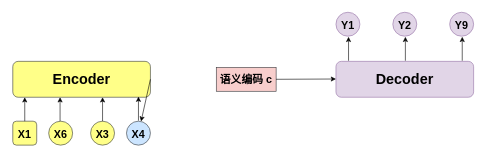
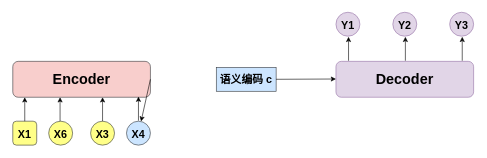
(462, 24) -> (462, 24)
(81, 80) -> (81, 80)
(246, 80) -> (246, 80)
